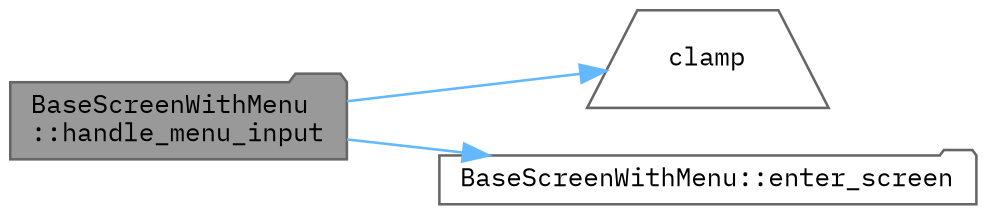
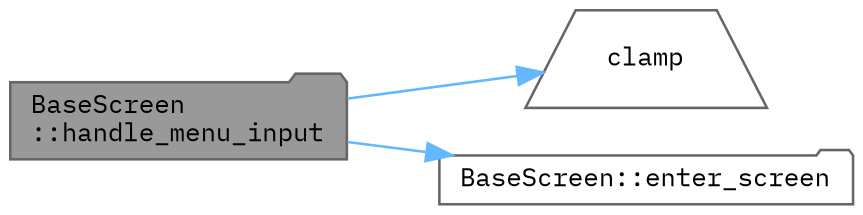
(179, 121) -> (179, 121)
(708, 180) -> (646, 180)
